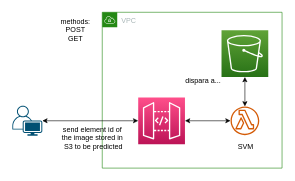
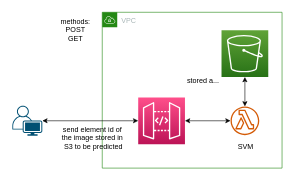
(203, 81) -> (203, 81)
